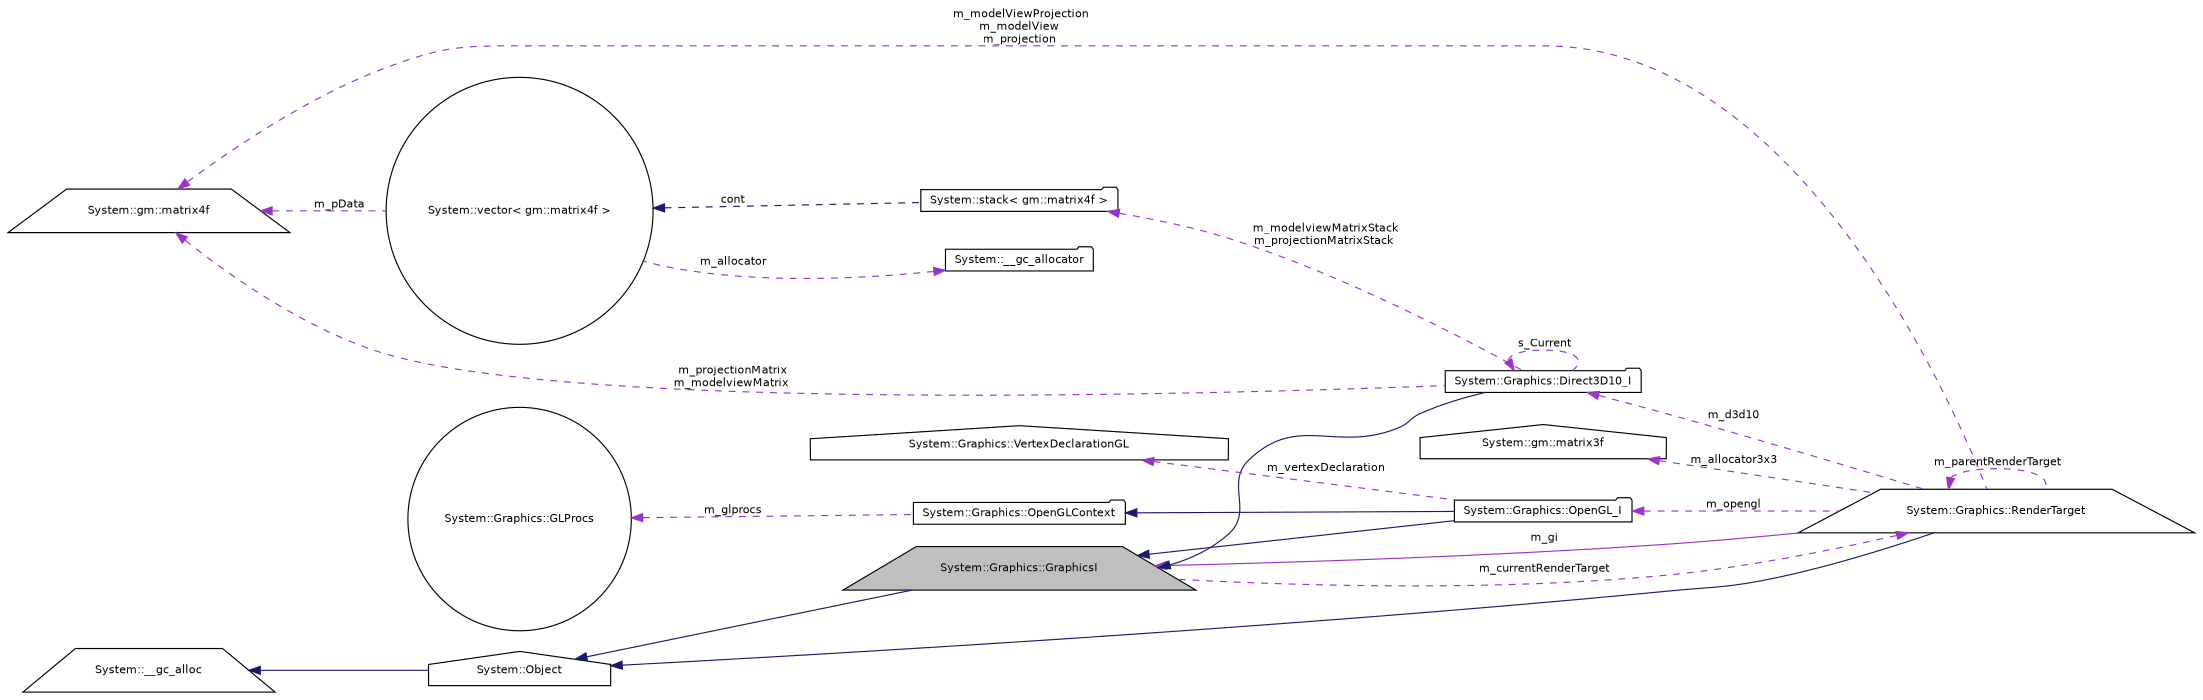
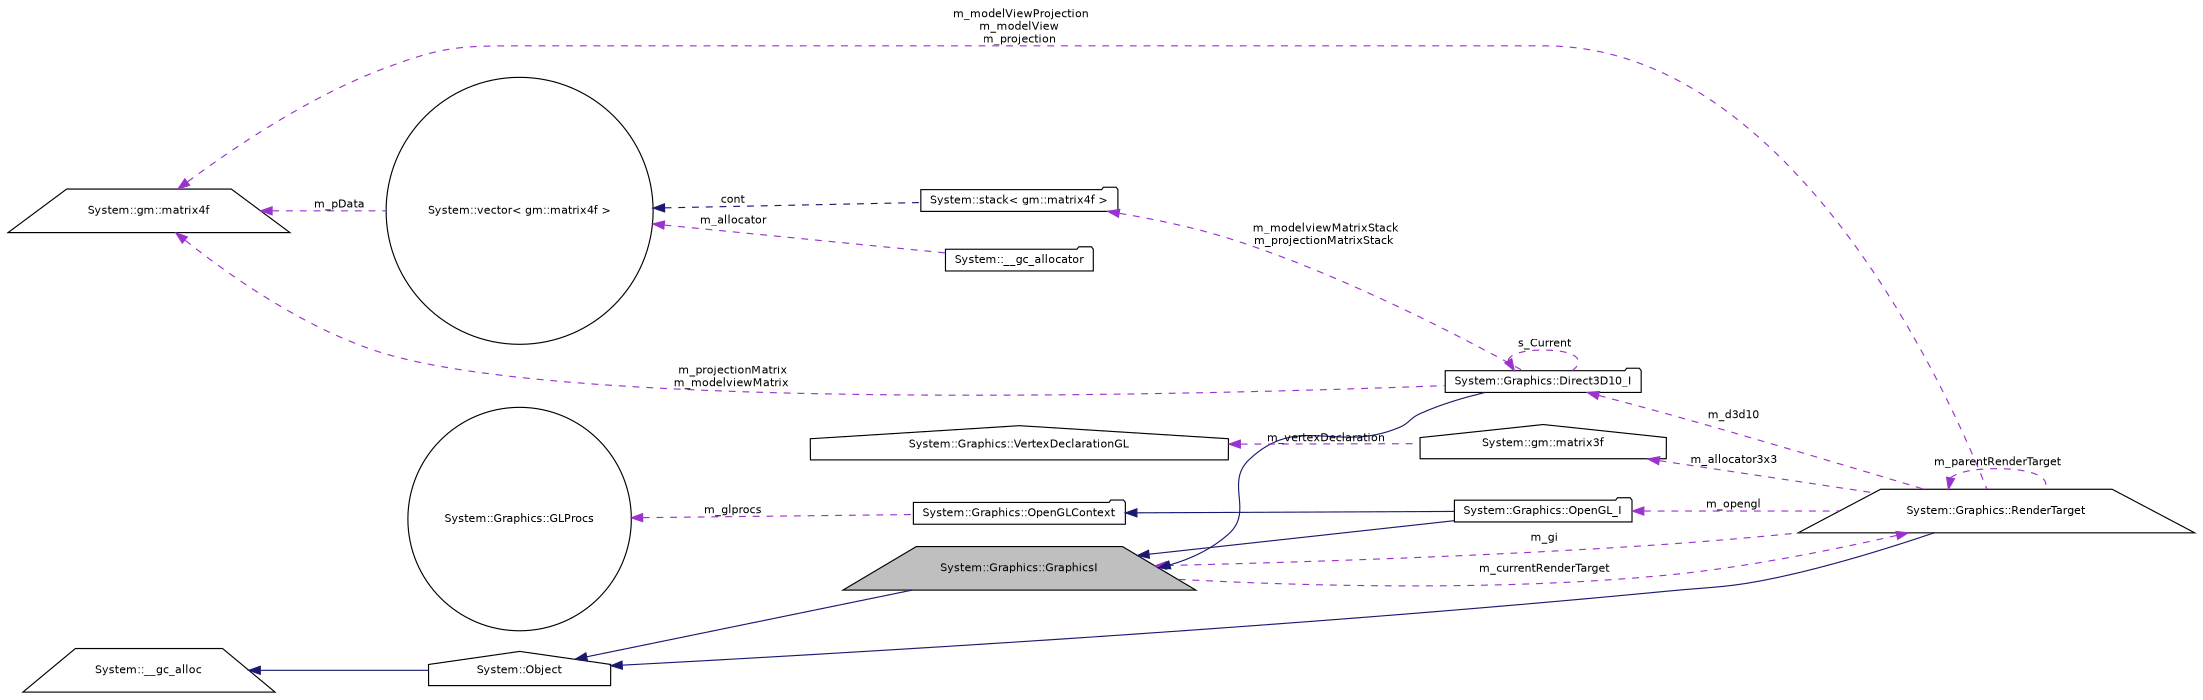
(788, 278) -> (805, 239)
(1305, 481) -> (1330, 444)
(1484, 555) -> (1484, 555)
